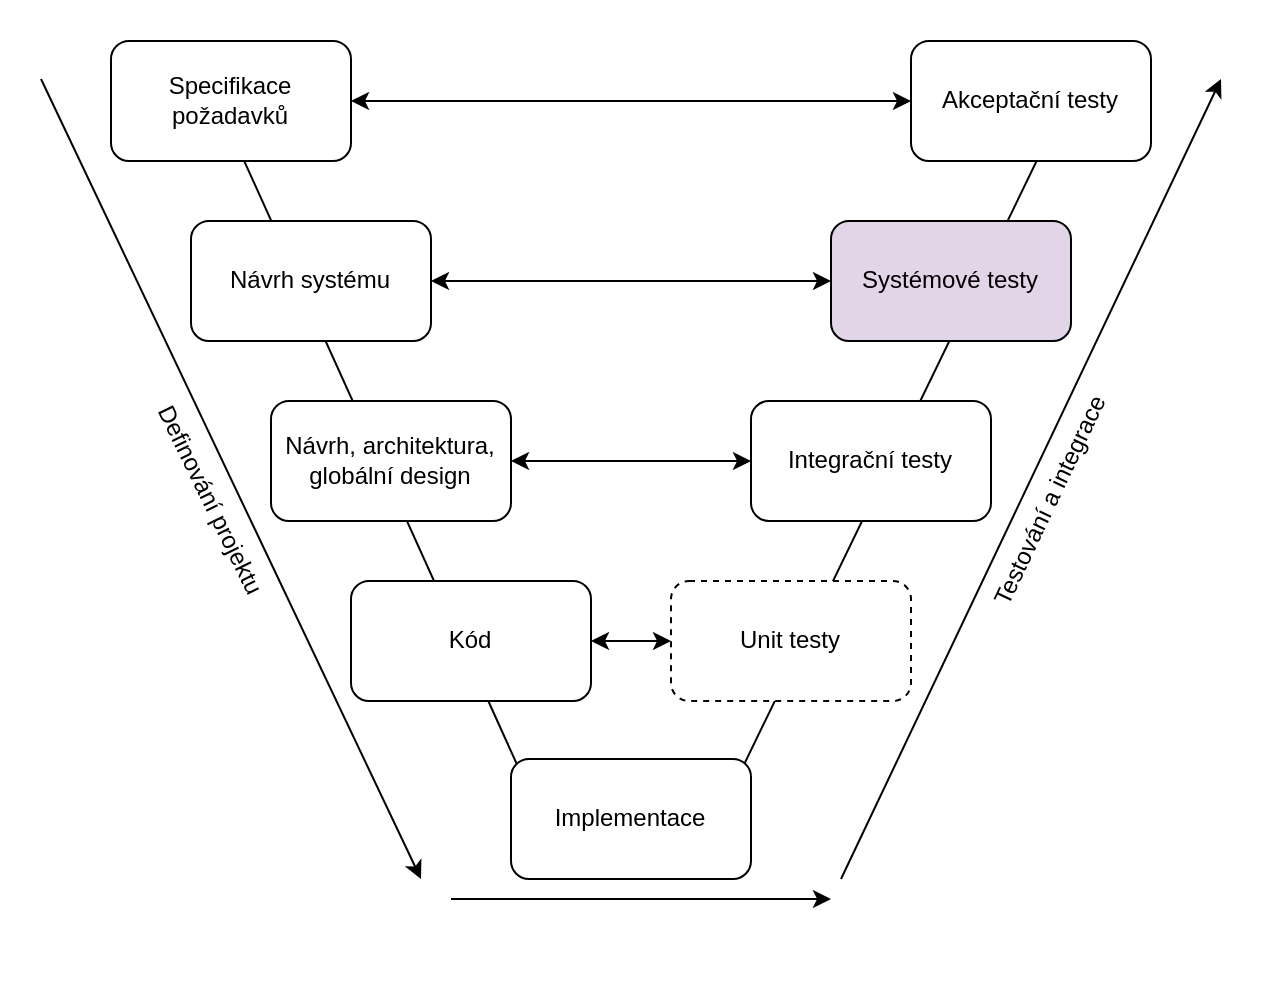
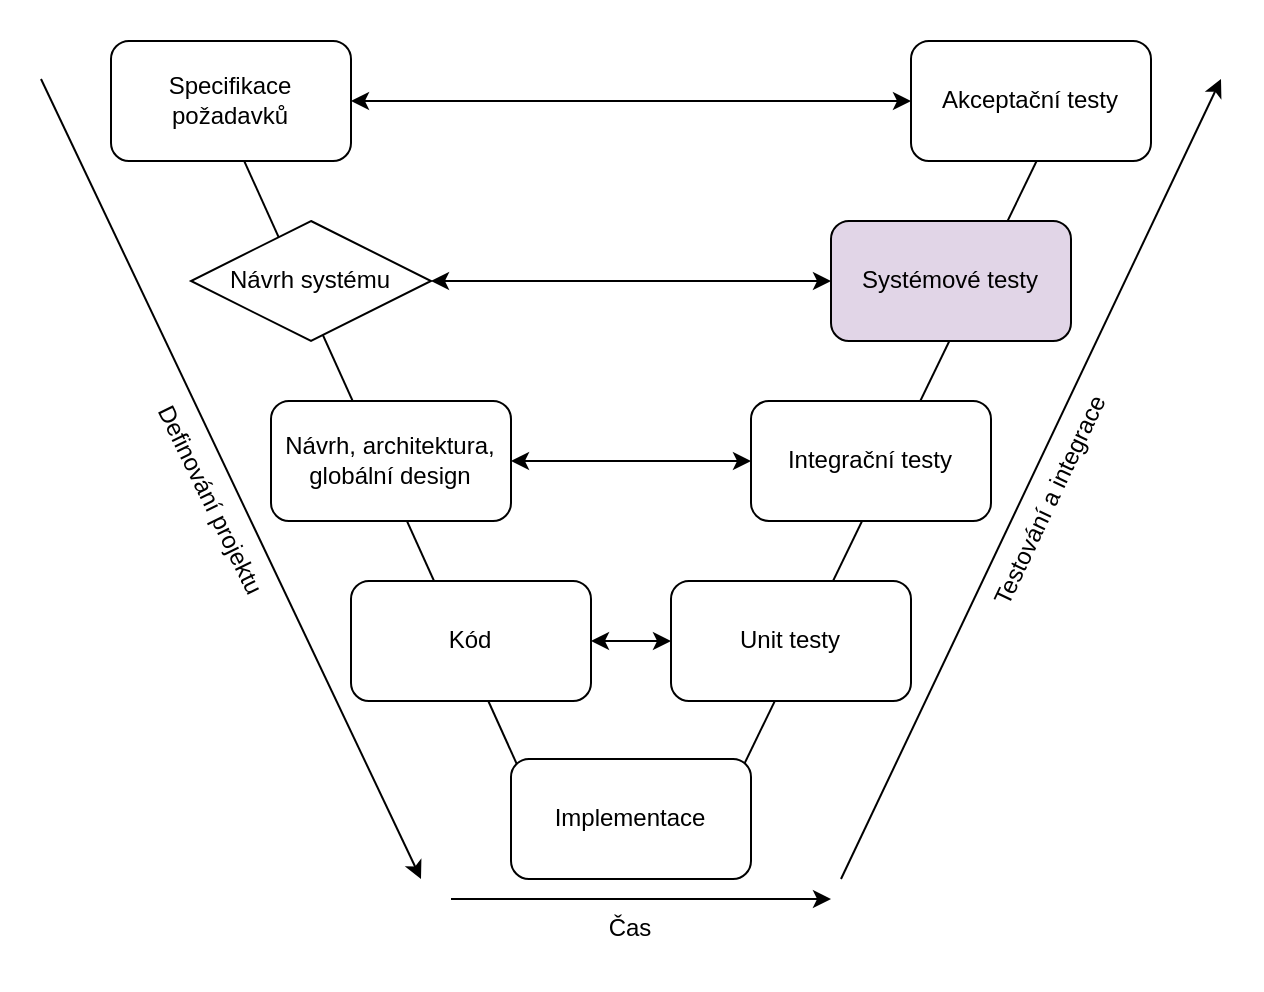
(311, 281) -> (311, 281)
(791, 641) -> (791, 641)
none -> (631, 929)
